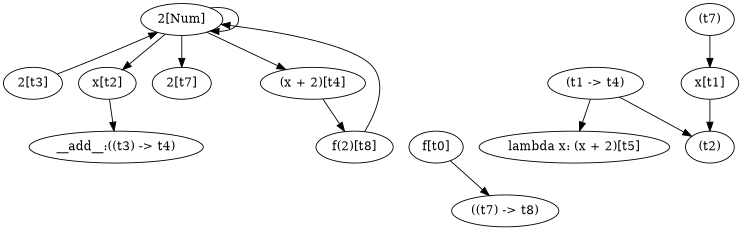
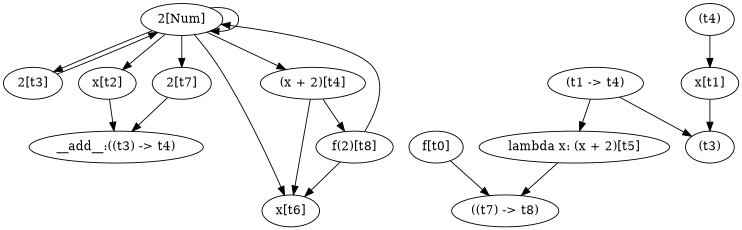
(710, 19) -> (710, 19)
none -> (107, 49)
none -> (153, 111)
(710, 147) -> (710, 147)
none -> (543, 176)
none -> (291, 211)
